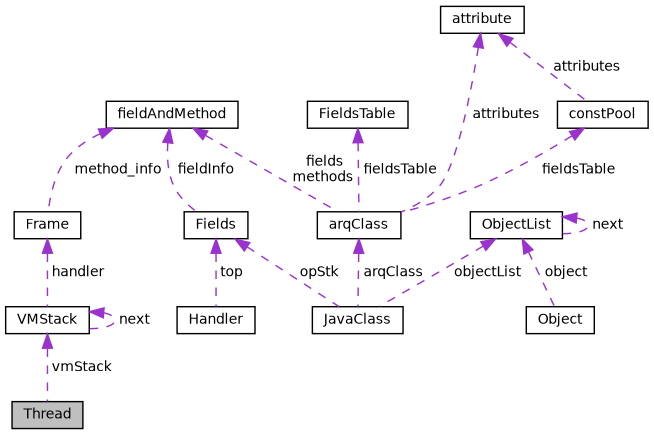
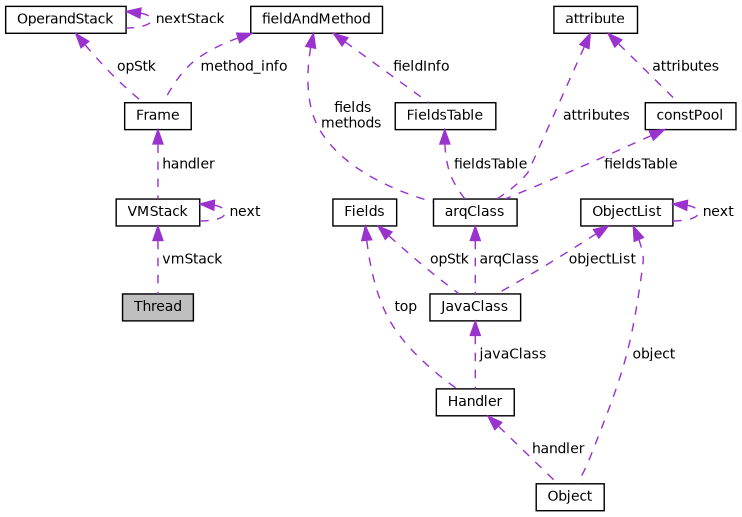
none -> (66, 20)
(172, 182) -> (387, 72)
none -> (475, 362)
none -> (528, 455)
